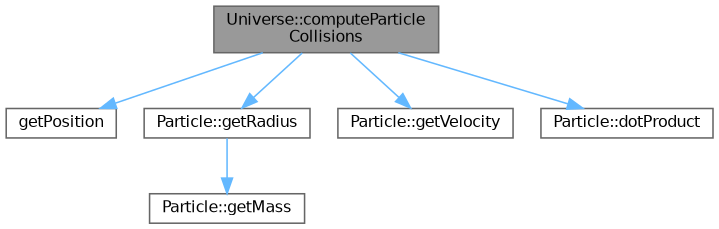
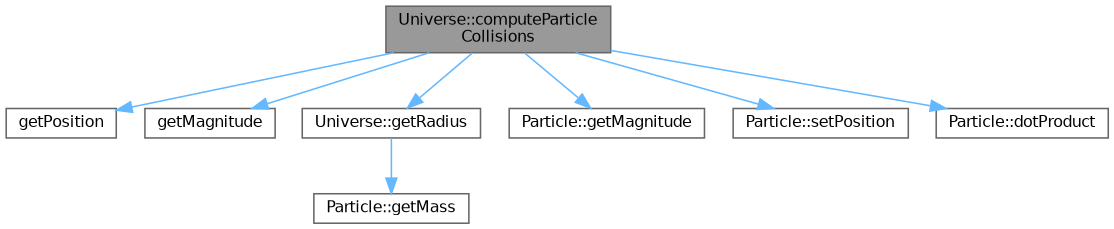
none -> (210, 123)
(227, 123) -> (391, 123)
(425, 123) -> (607, 123)
none -> (821, 123)
